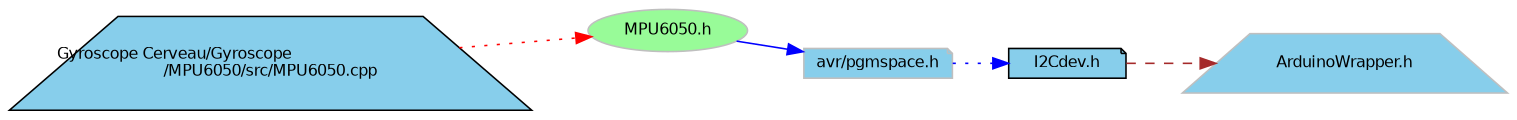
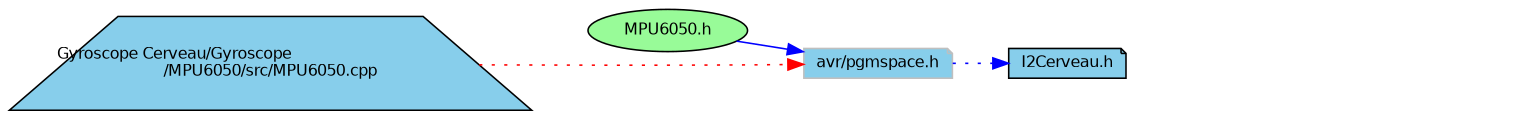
(668, 30) -> (668, 30)
(517, 43) -> (634, 65)
(1067, 63) -> (1067, 63)
(1345, 63) -> none
